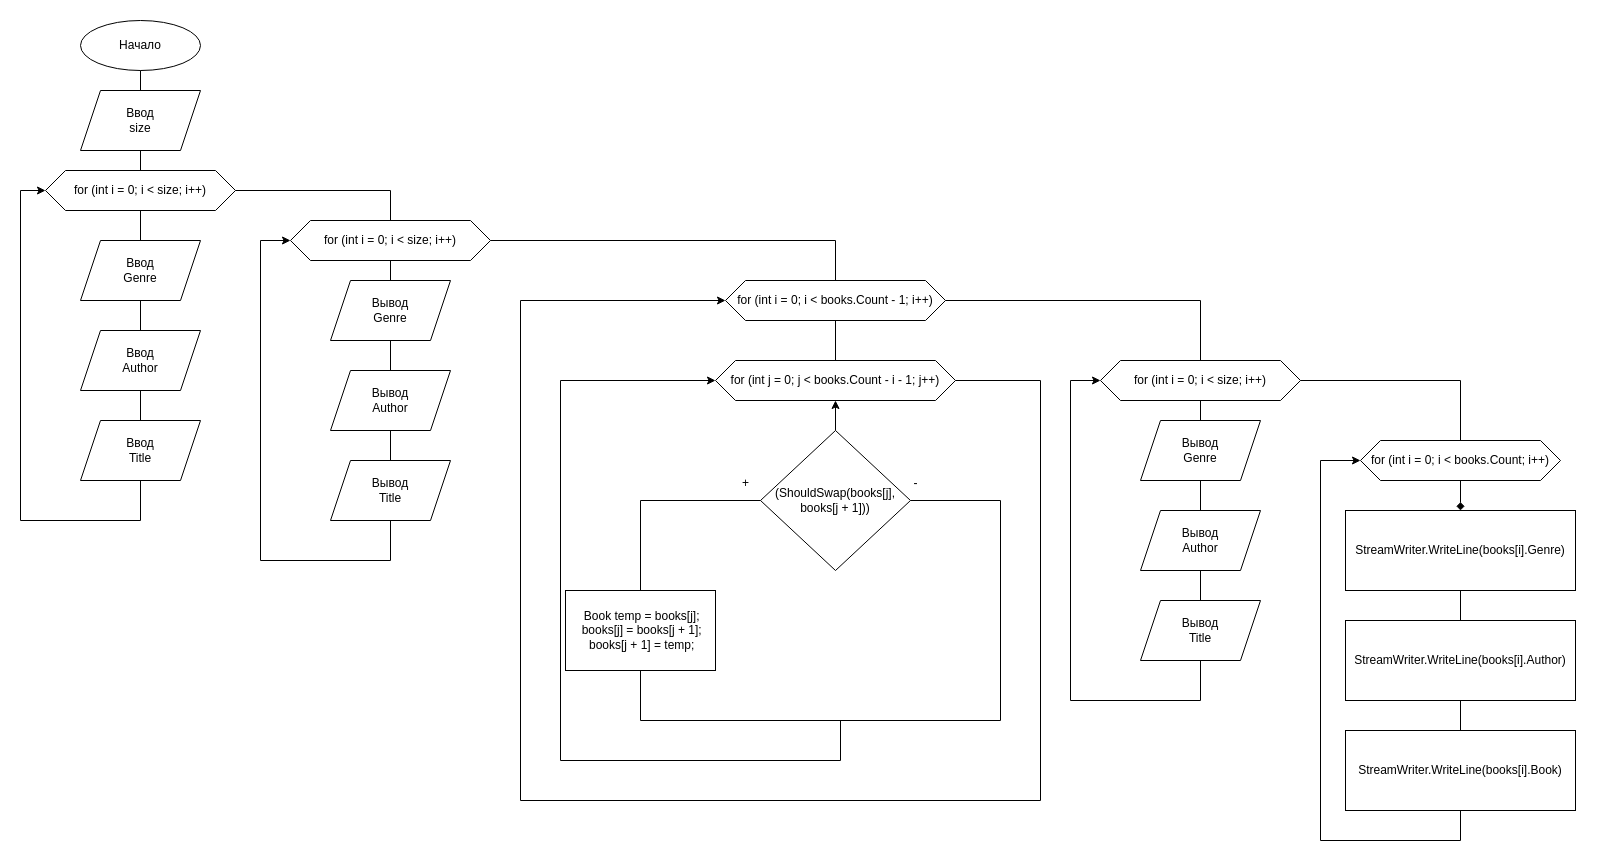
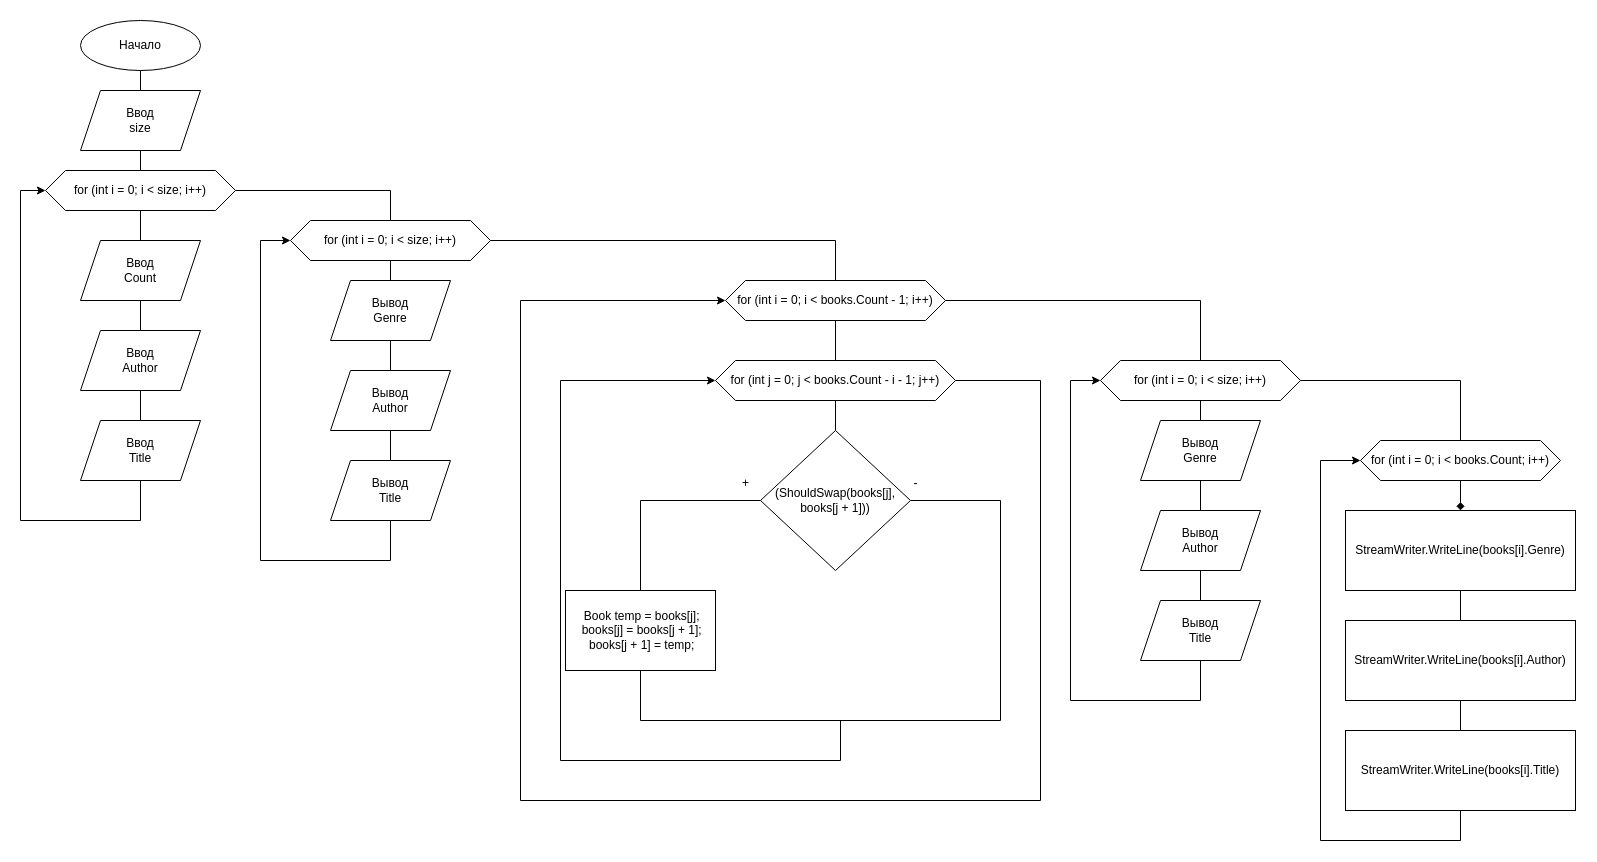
(141, 271) -> (141, 271)
(836, 409) -> (836, 407)
(1461, 771) -> (1461, 771)
